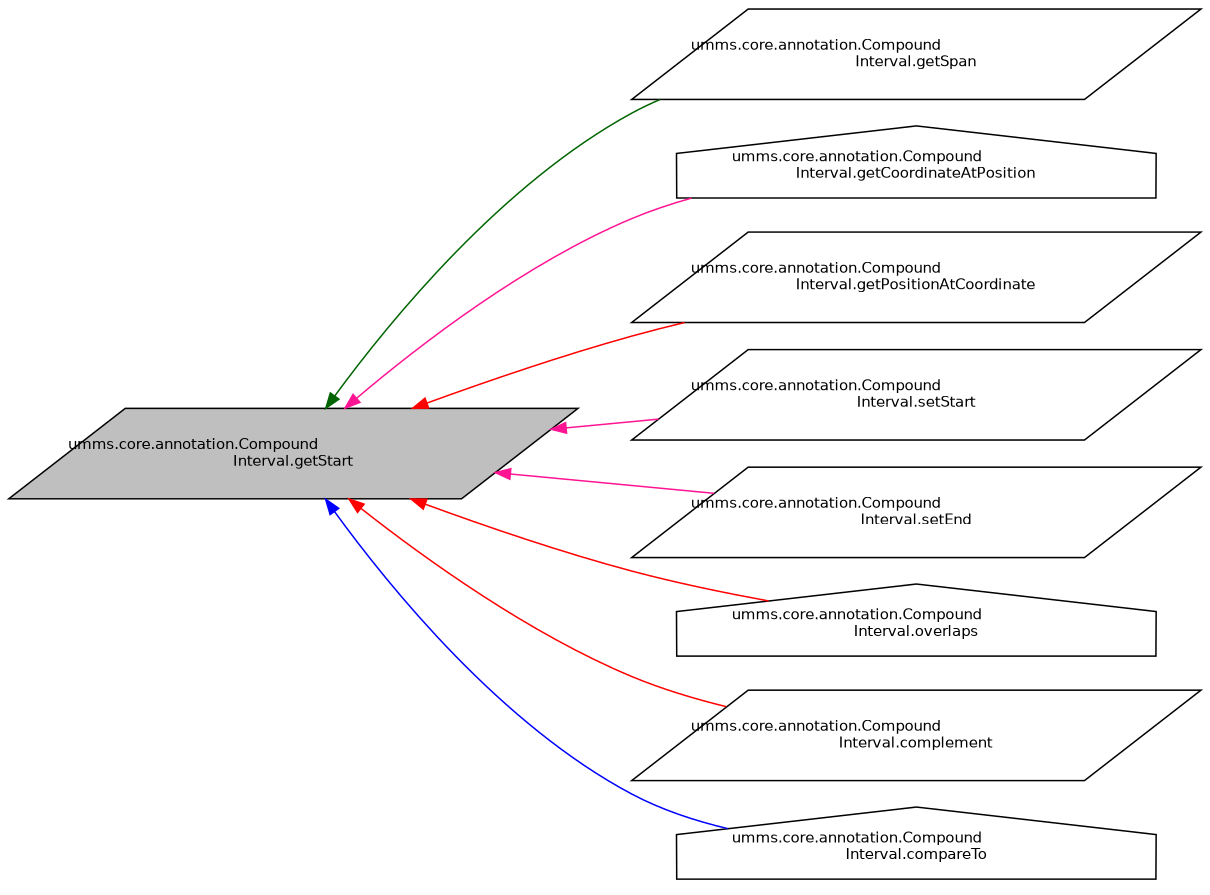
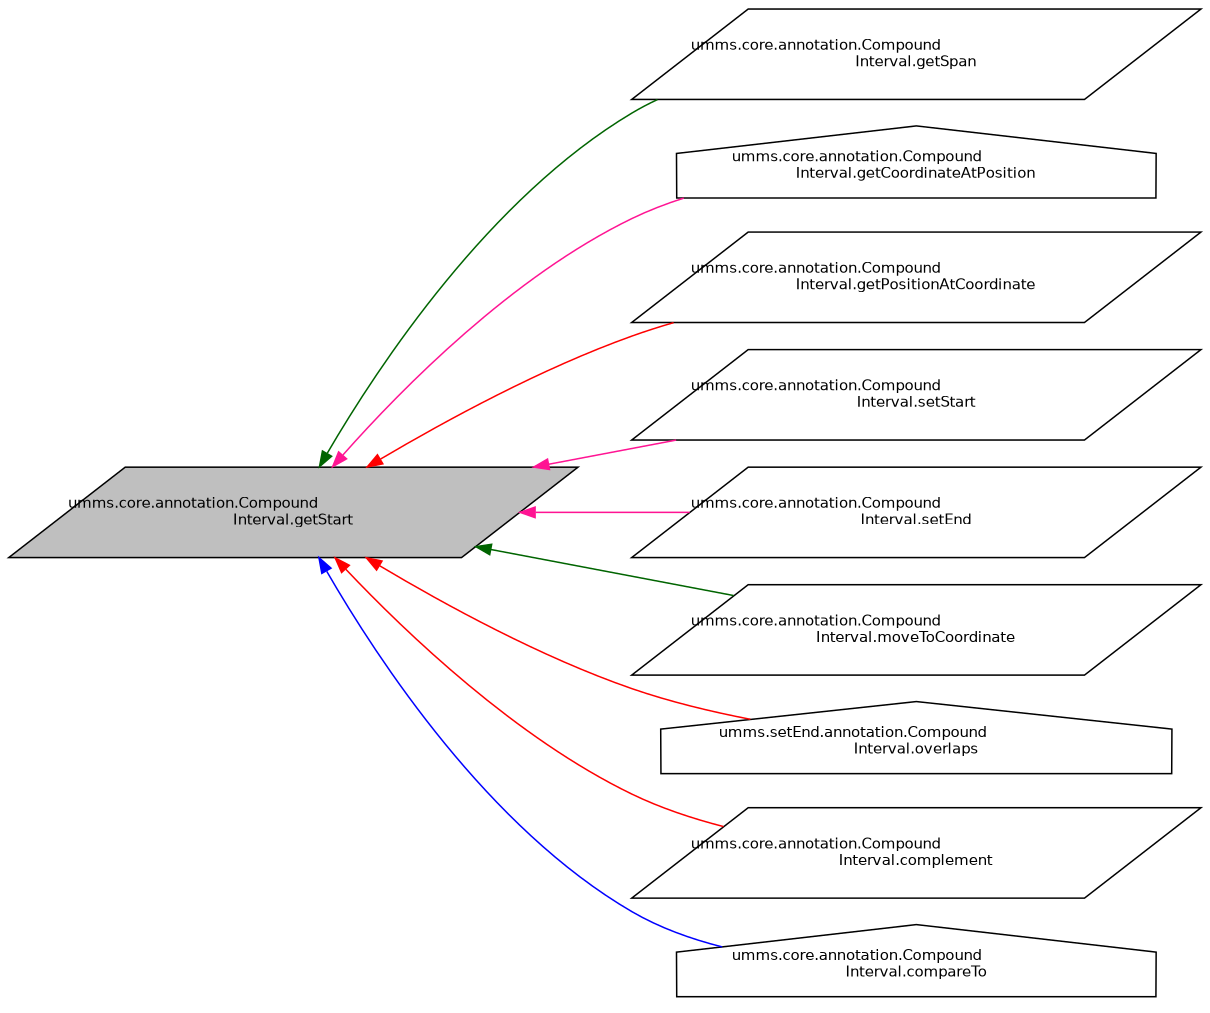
(916, 624) -> (916, 741)
none -> (916, 630)
